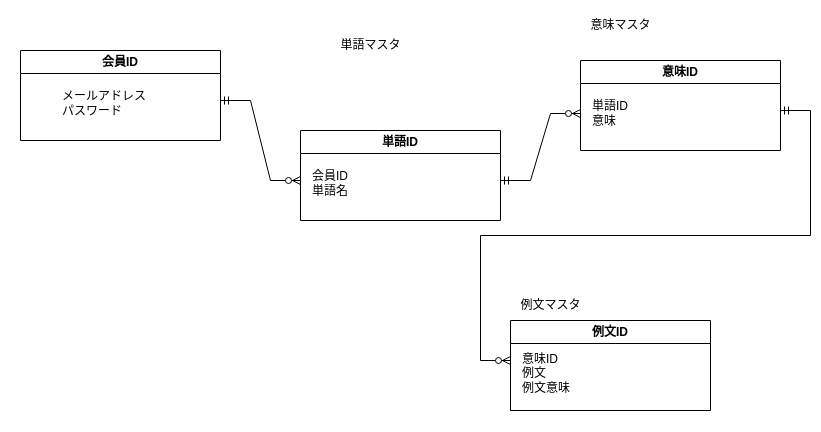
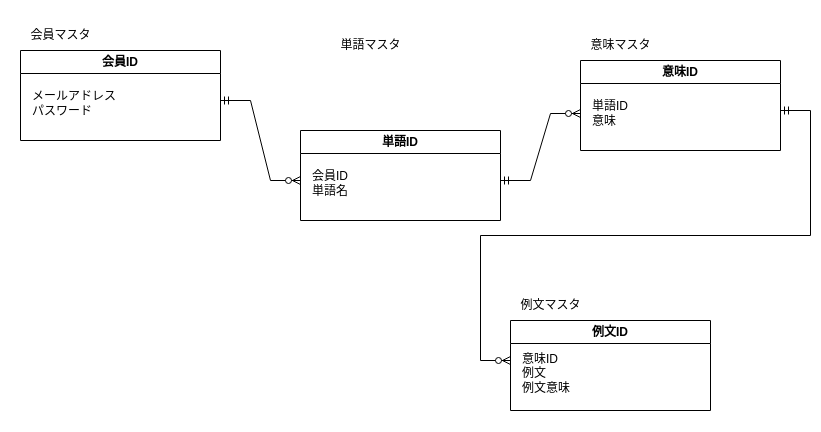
(621, 26) -> (621, 46)
none -> (61, 36)
(116, 104) -> (86, 104)
